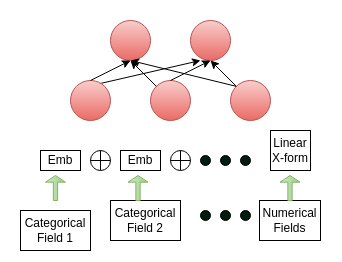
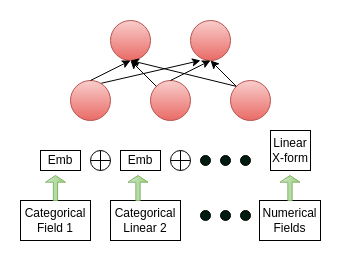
(146, 221) -> (146, 221)
(56, 231) -> (56, 221)
